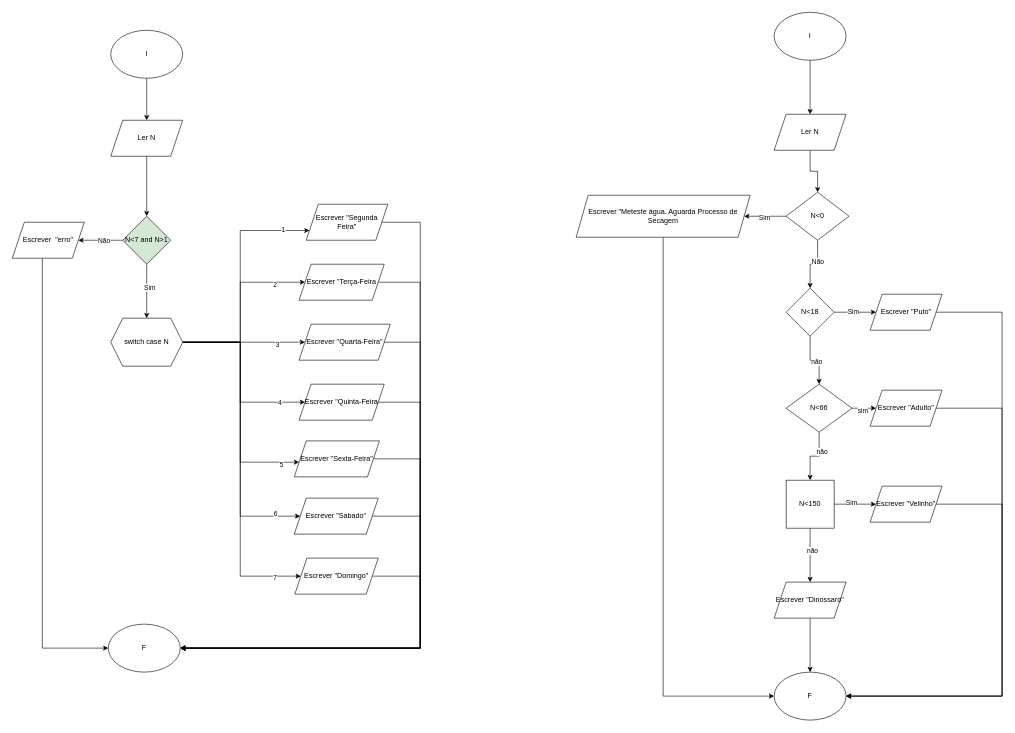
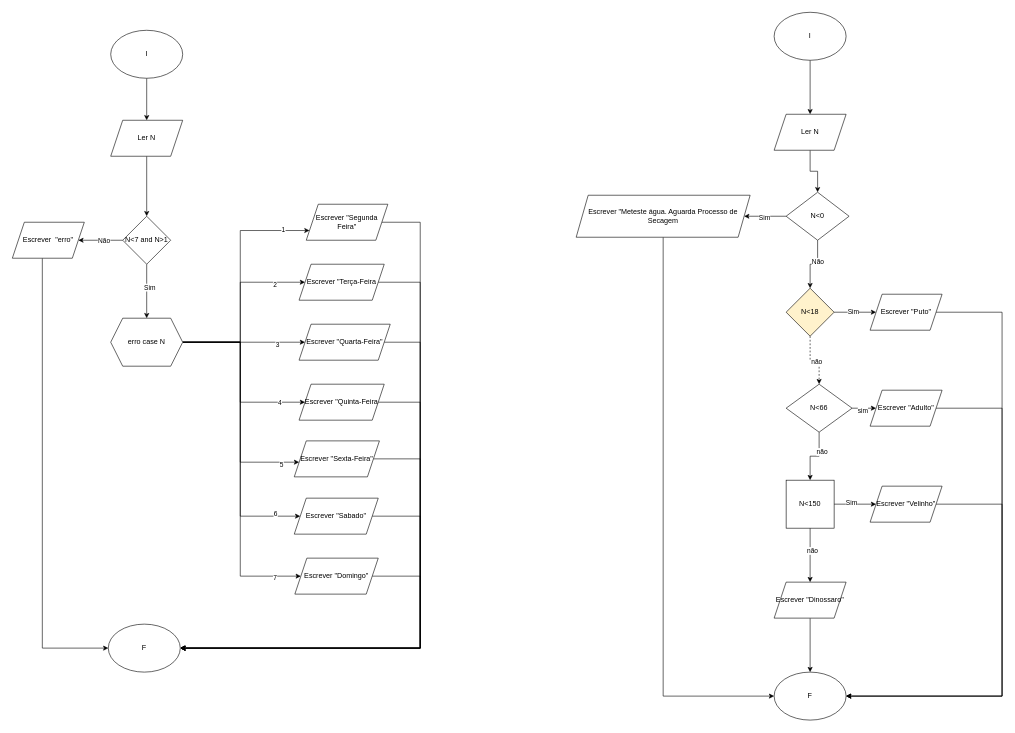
(147, 240) -> (147, 240)
(810, 312) -> (810, 312)
(147, 342) -> (147, 342)
(810, 349) -> (810, 349)
